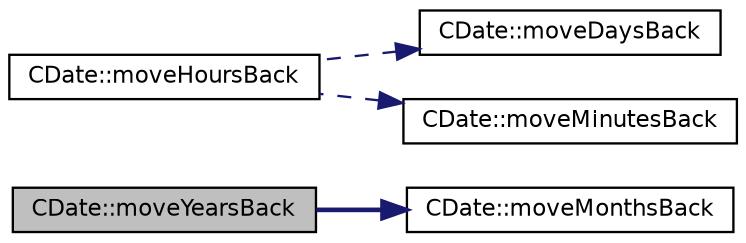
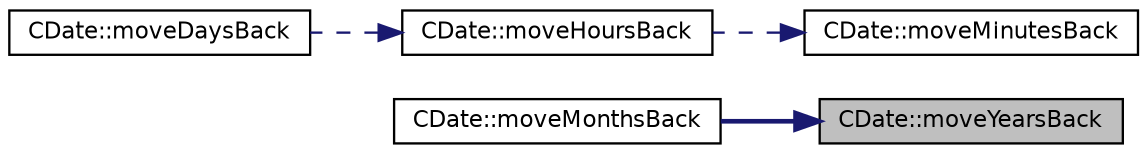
(358, 56) -> (344, 33)
(349, 210) -> (758, 121)
